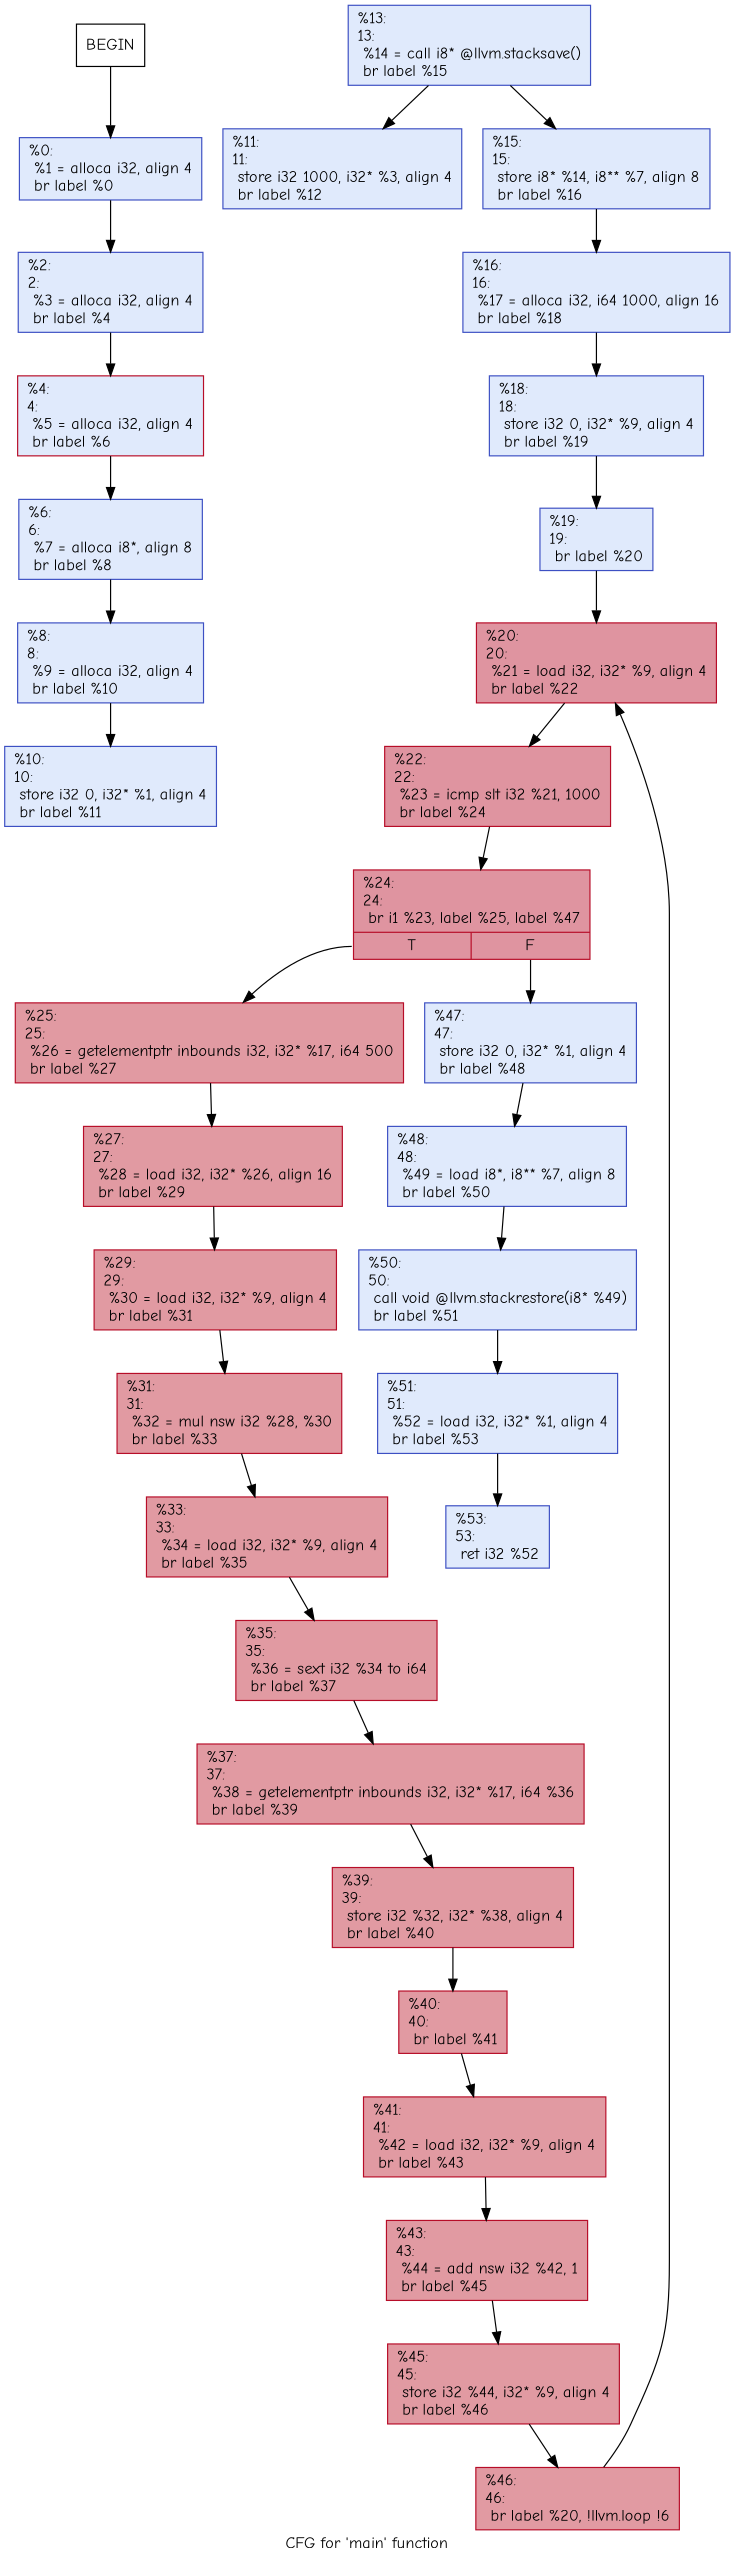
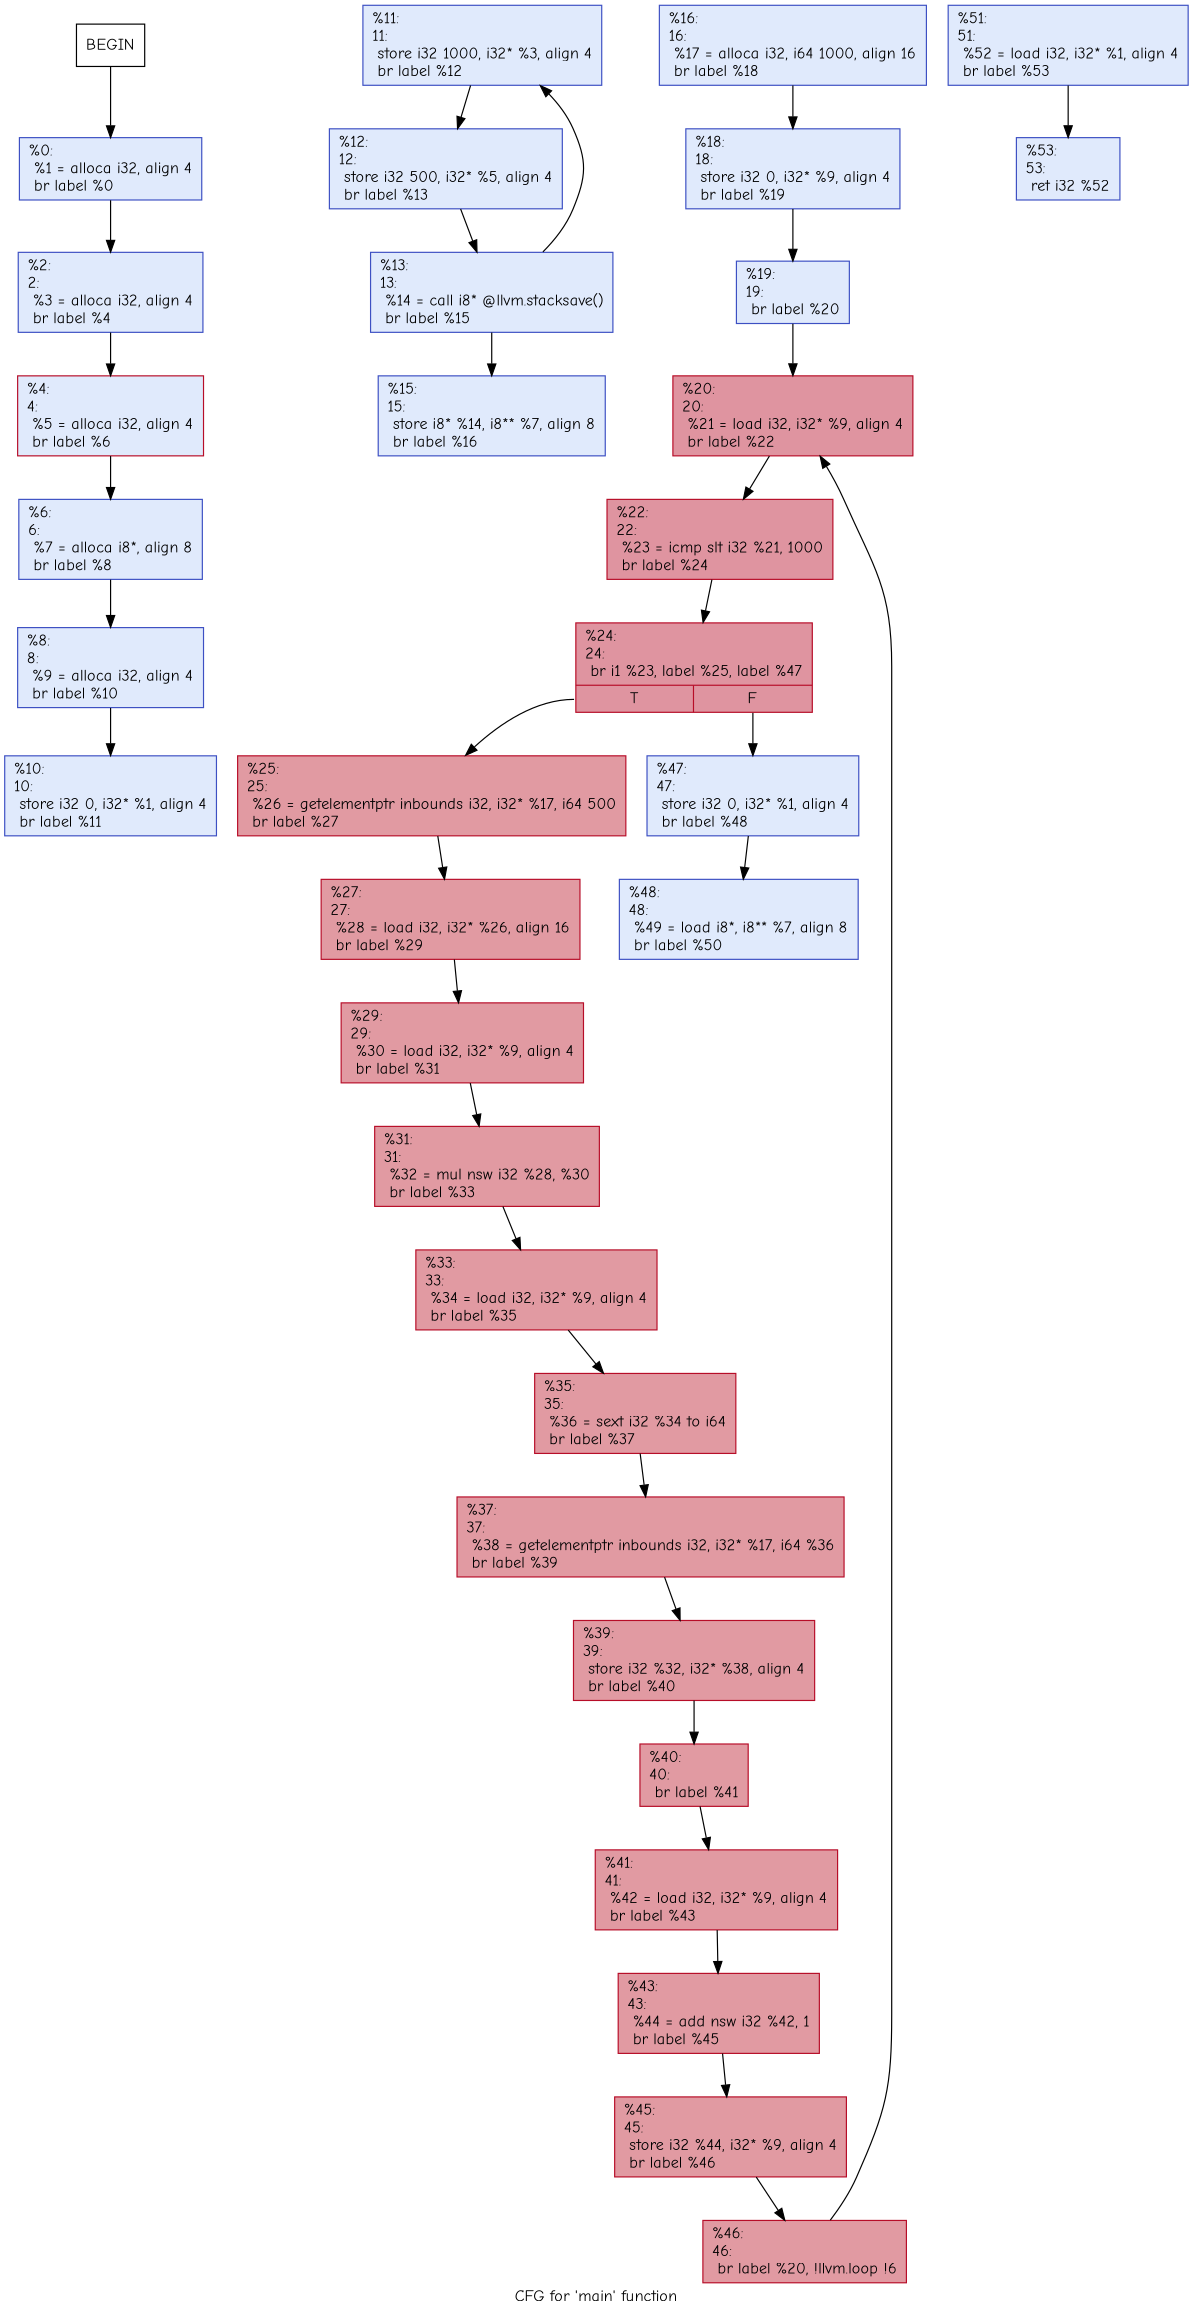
none -> (446, 169)
(596, 225) -> none
(498, 1290) -> none
